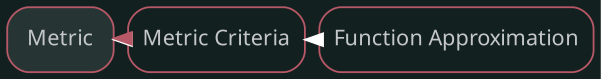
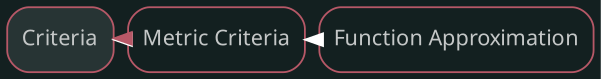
(60, 40) -> (60, 40)
